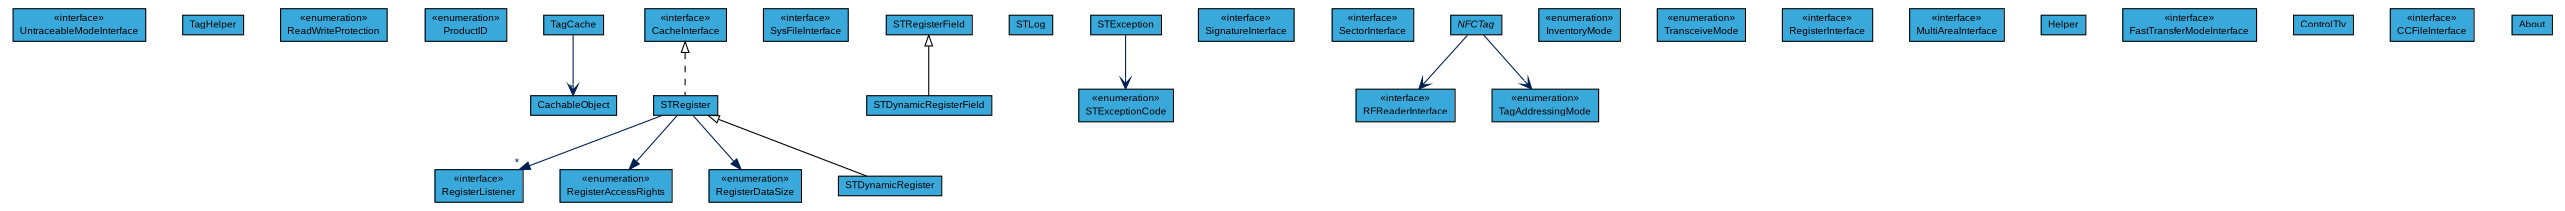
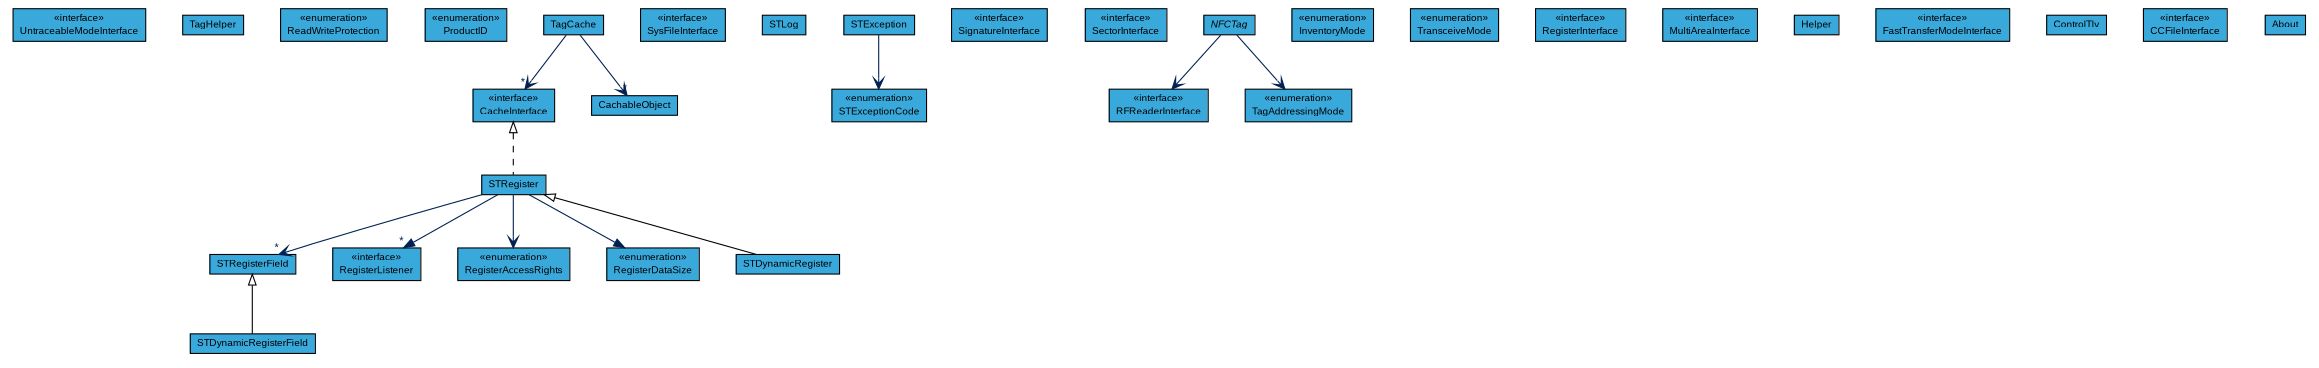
none -> (549, 58)
(657, 138) -> (513, 216)
none -> (385, 222)
